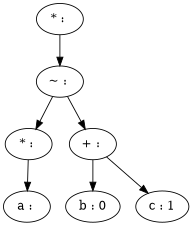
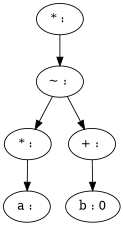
(162, 207) -> none
